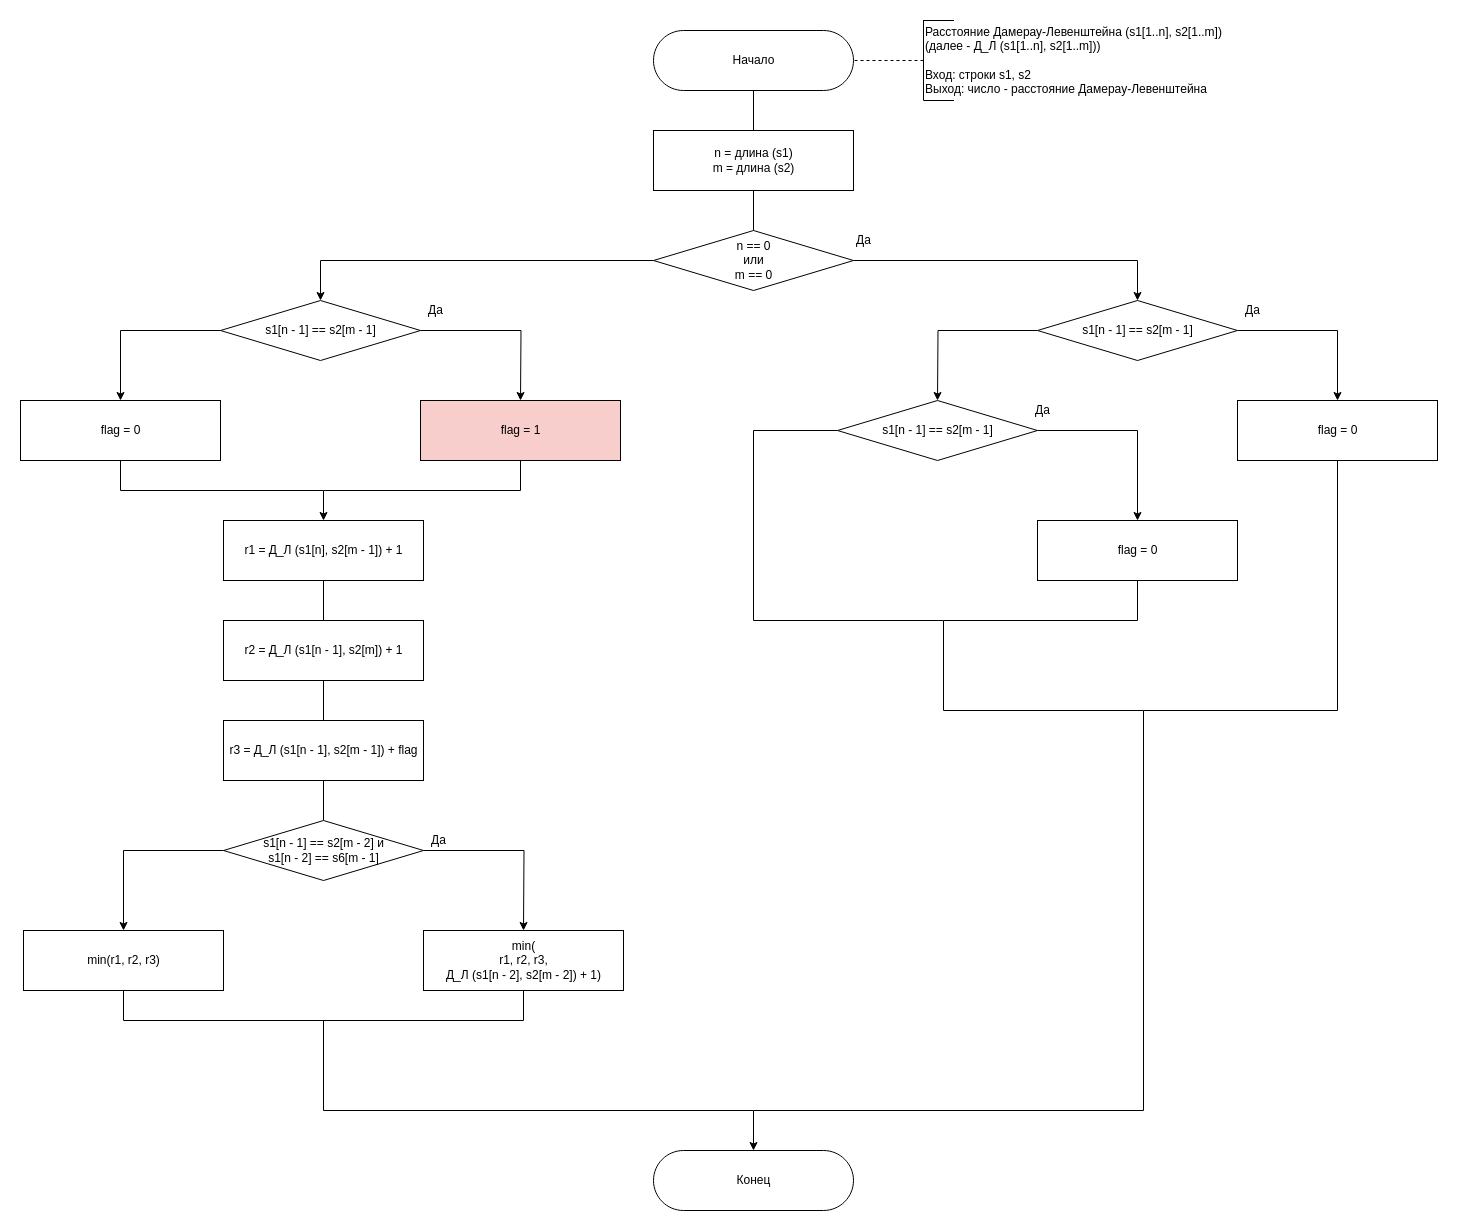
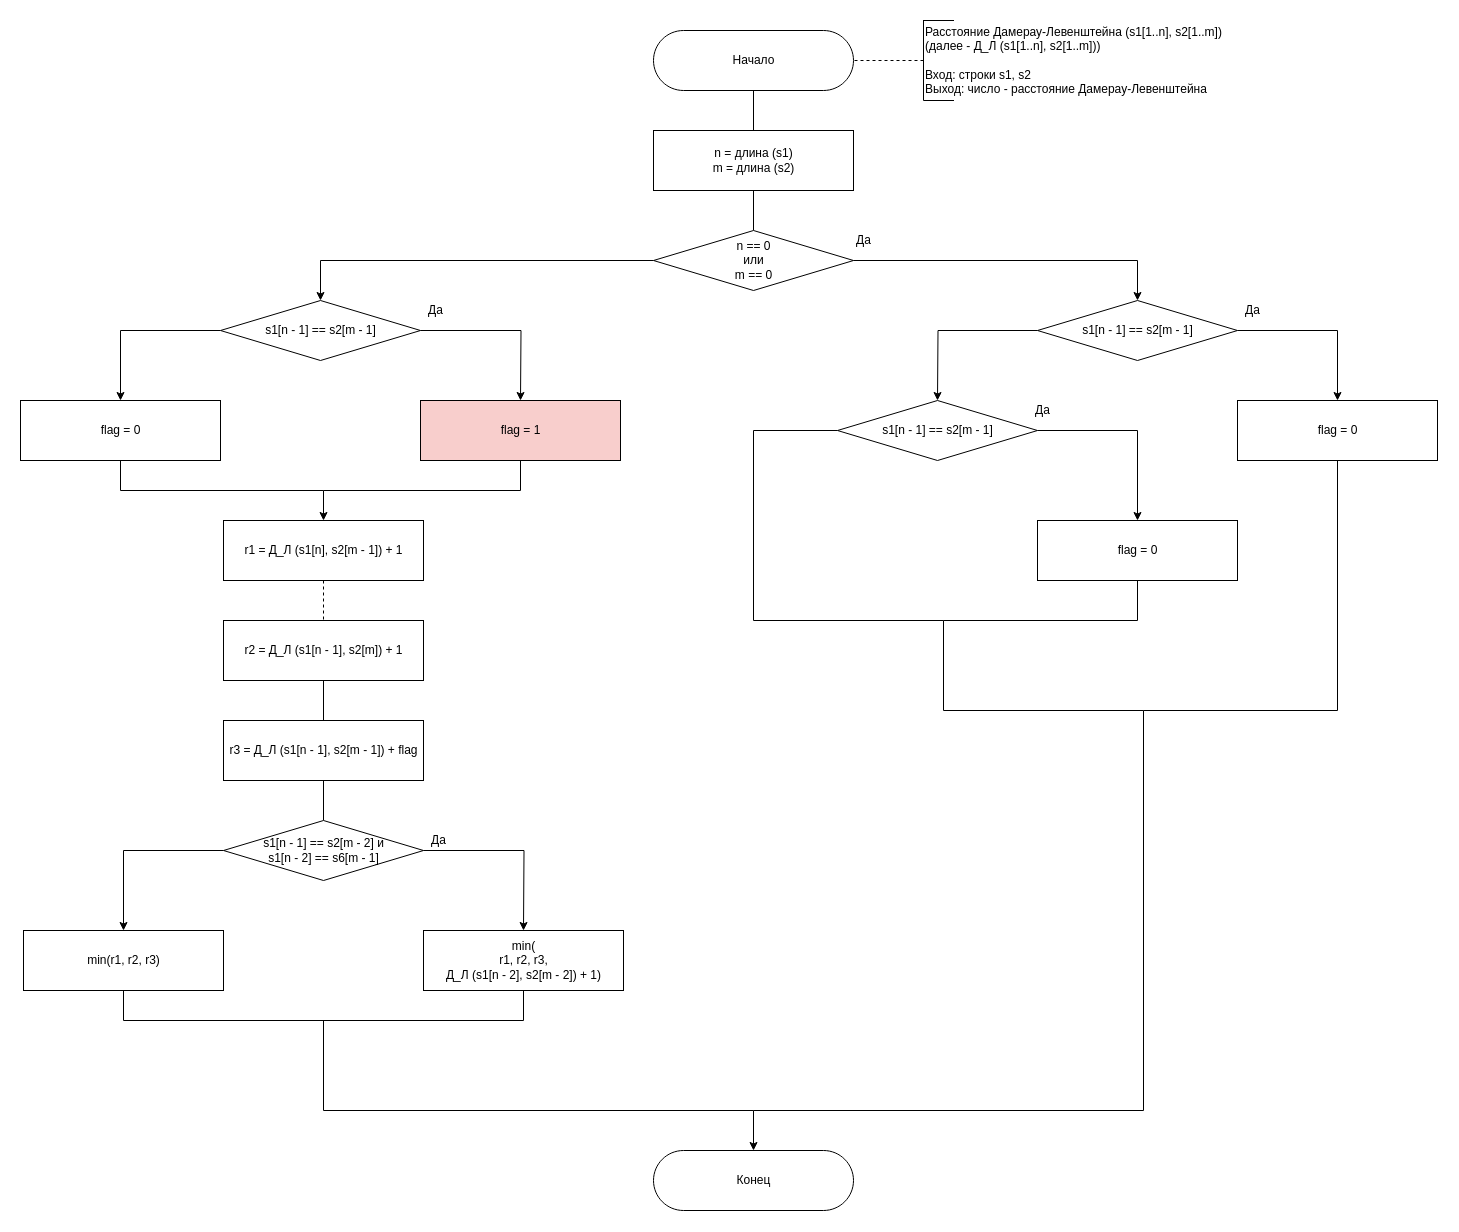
(324, 601) -> (324, 601)
